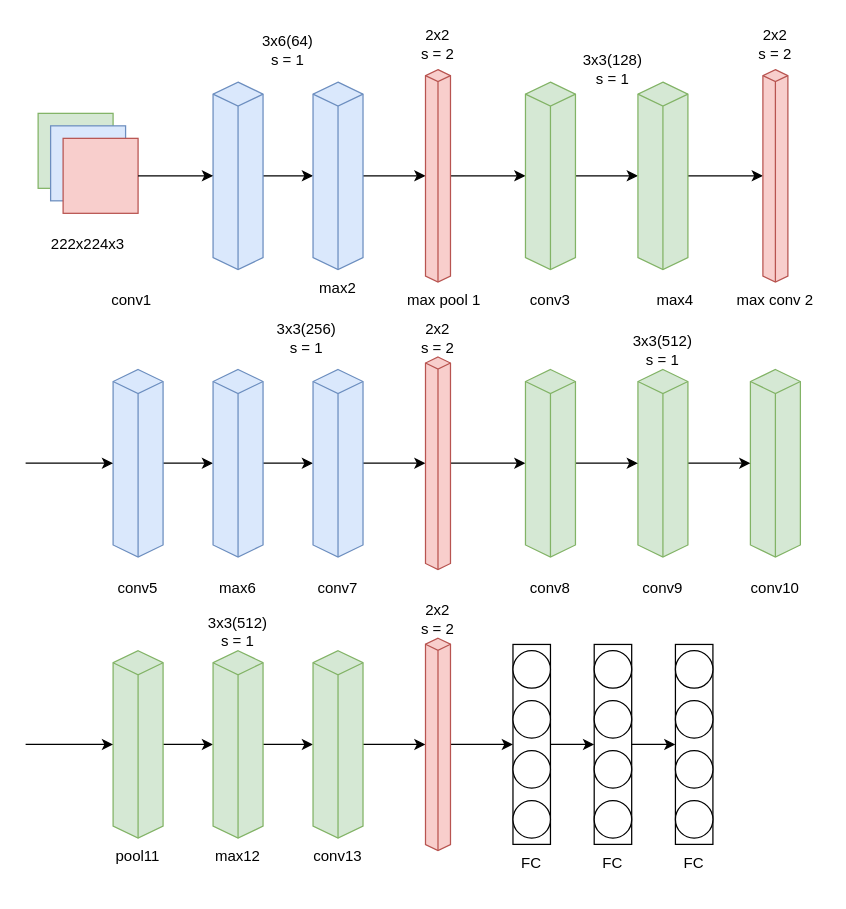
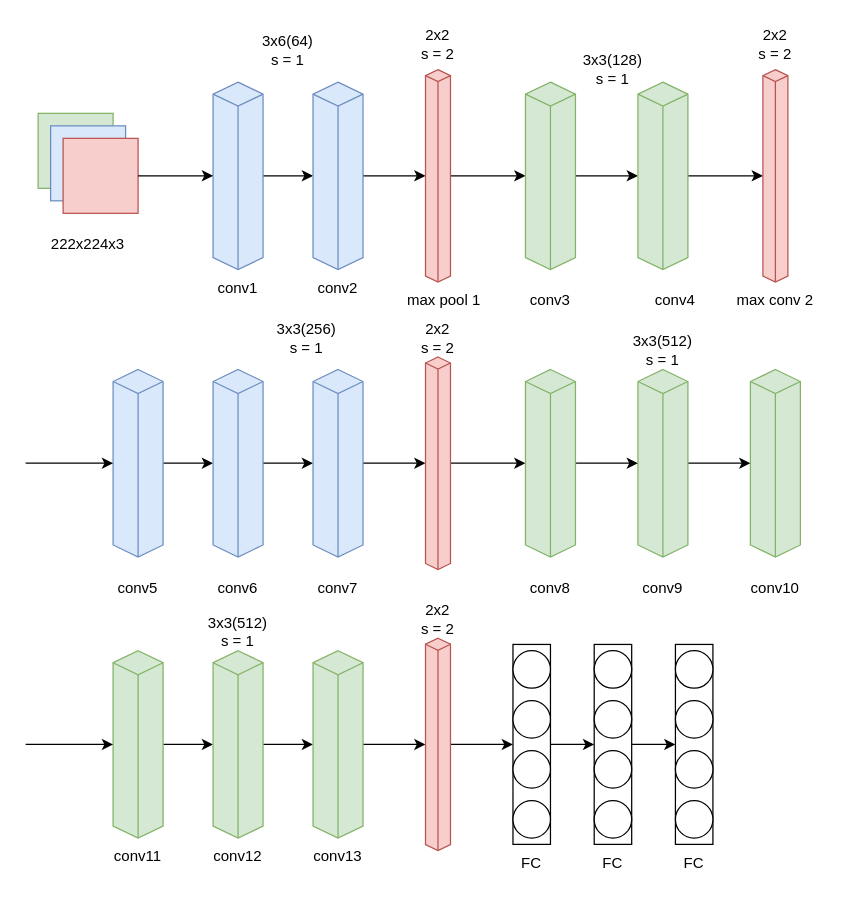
(338, 288) -> (338, 288)
(132, 301) -> (238, 288)
(676, 301) -> (676, 301)
(238, 588) -> (238, 588)
(138, 857) -> (138, 857)
(238, 857) -> (238, 857)
